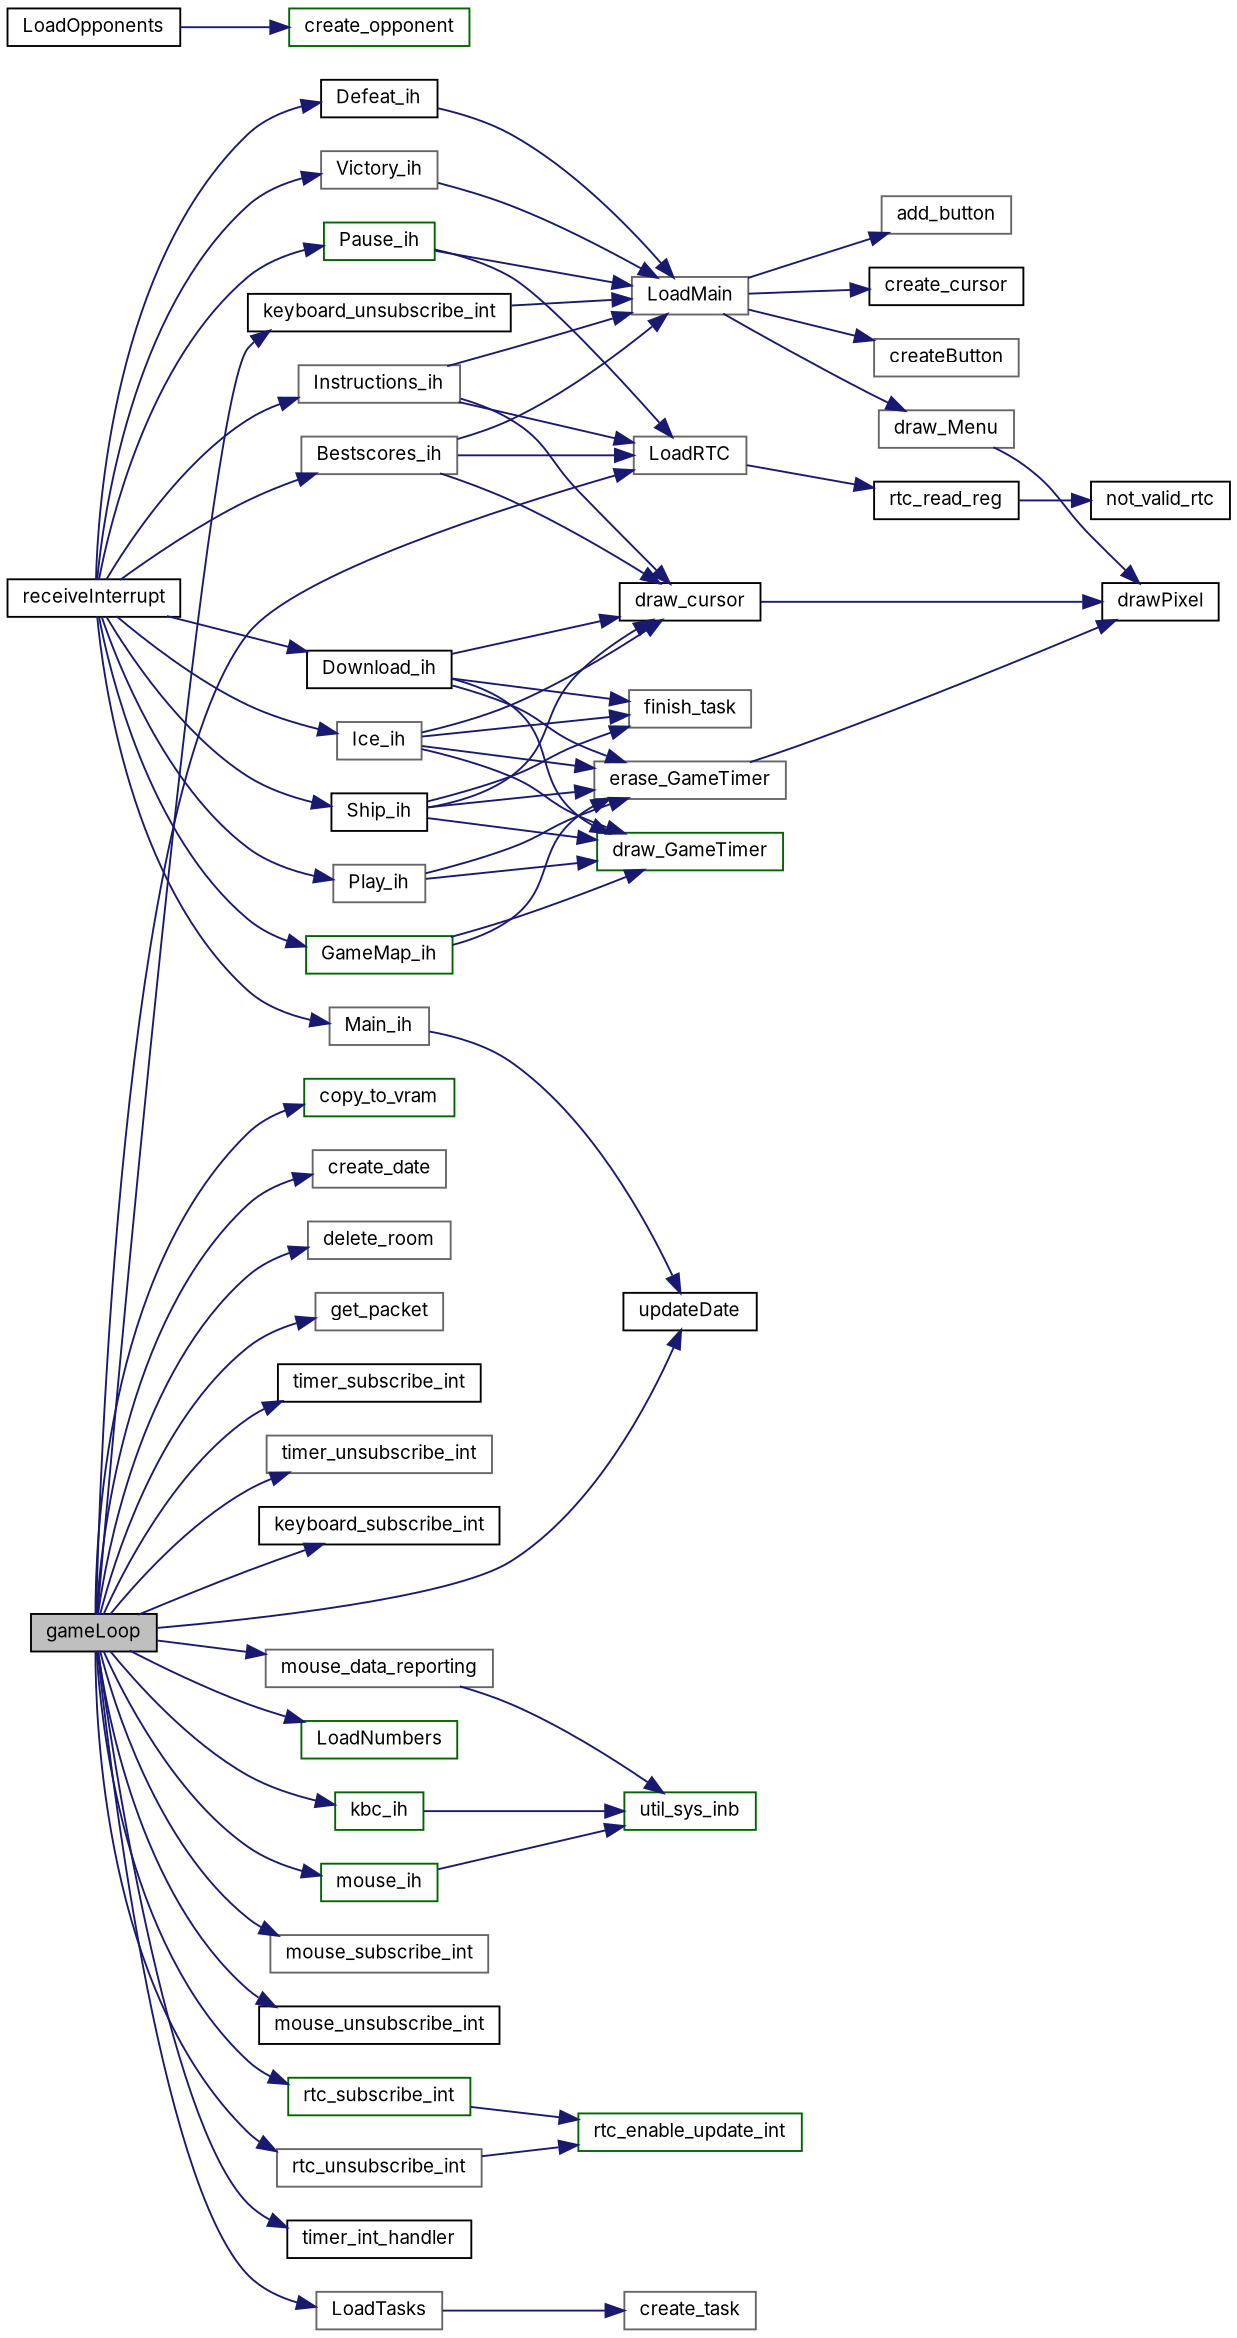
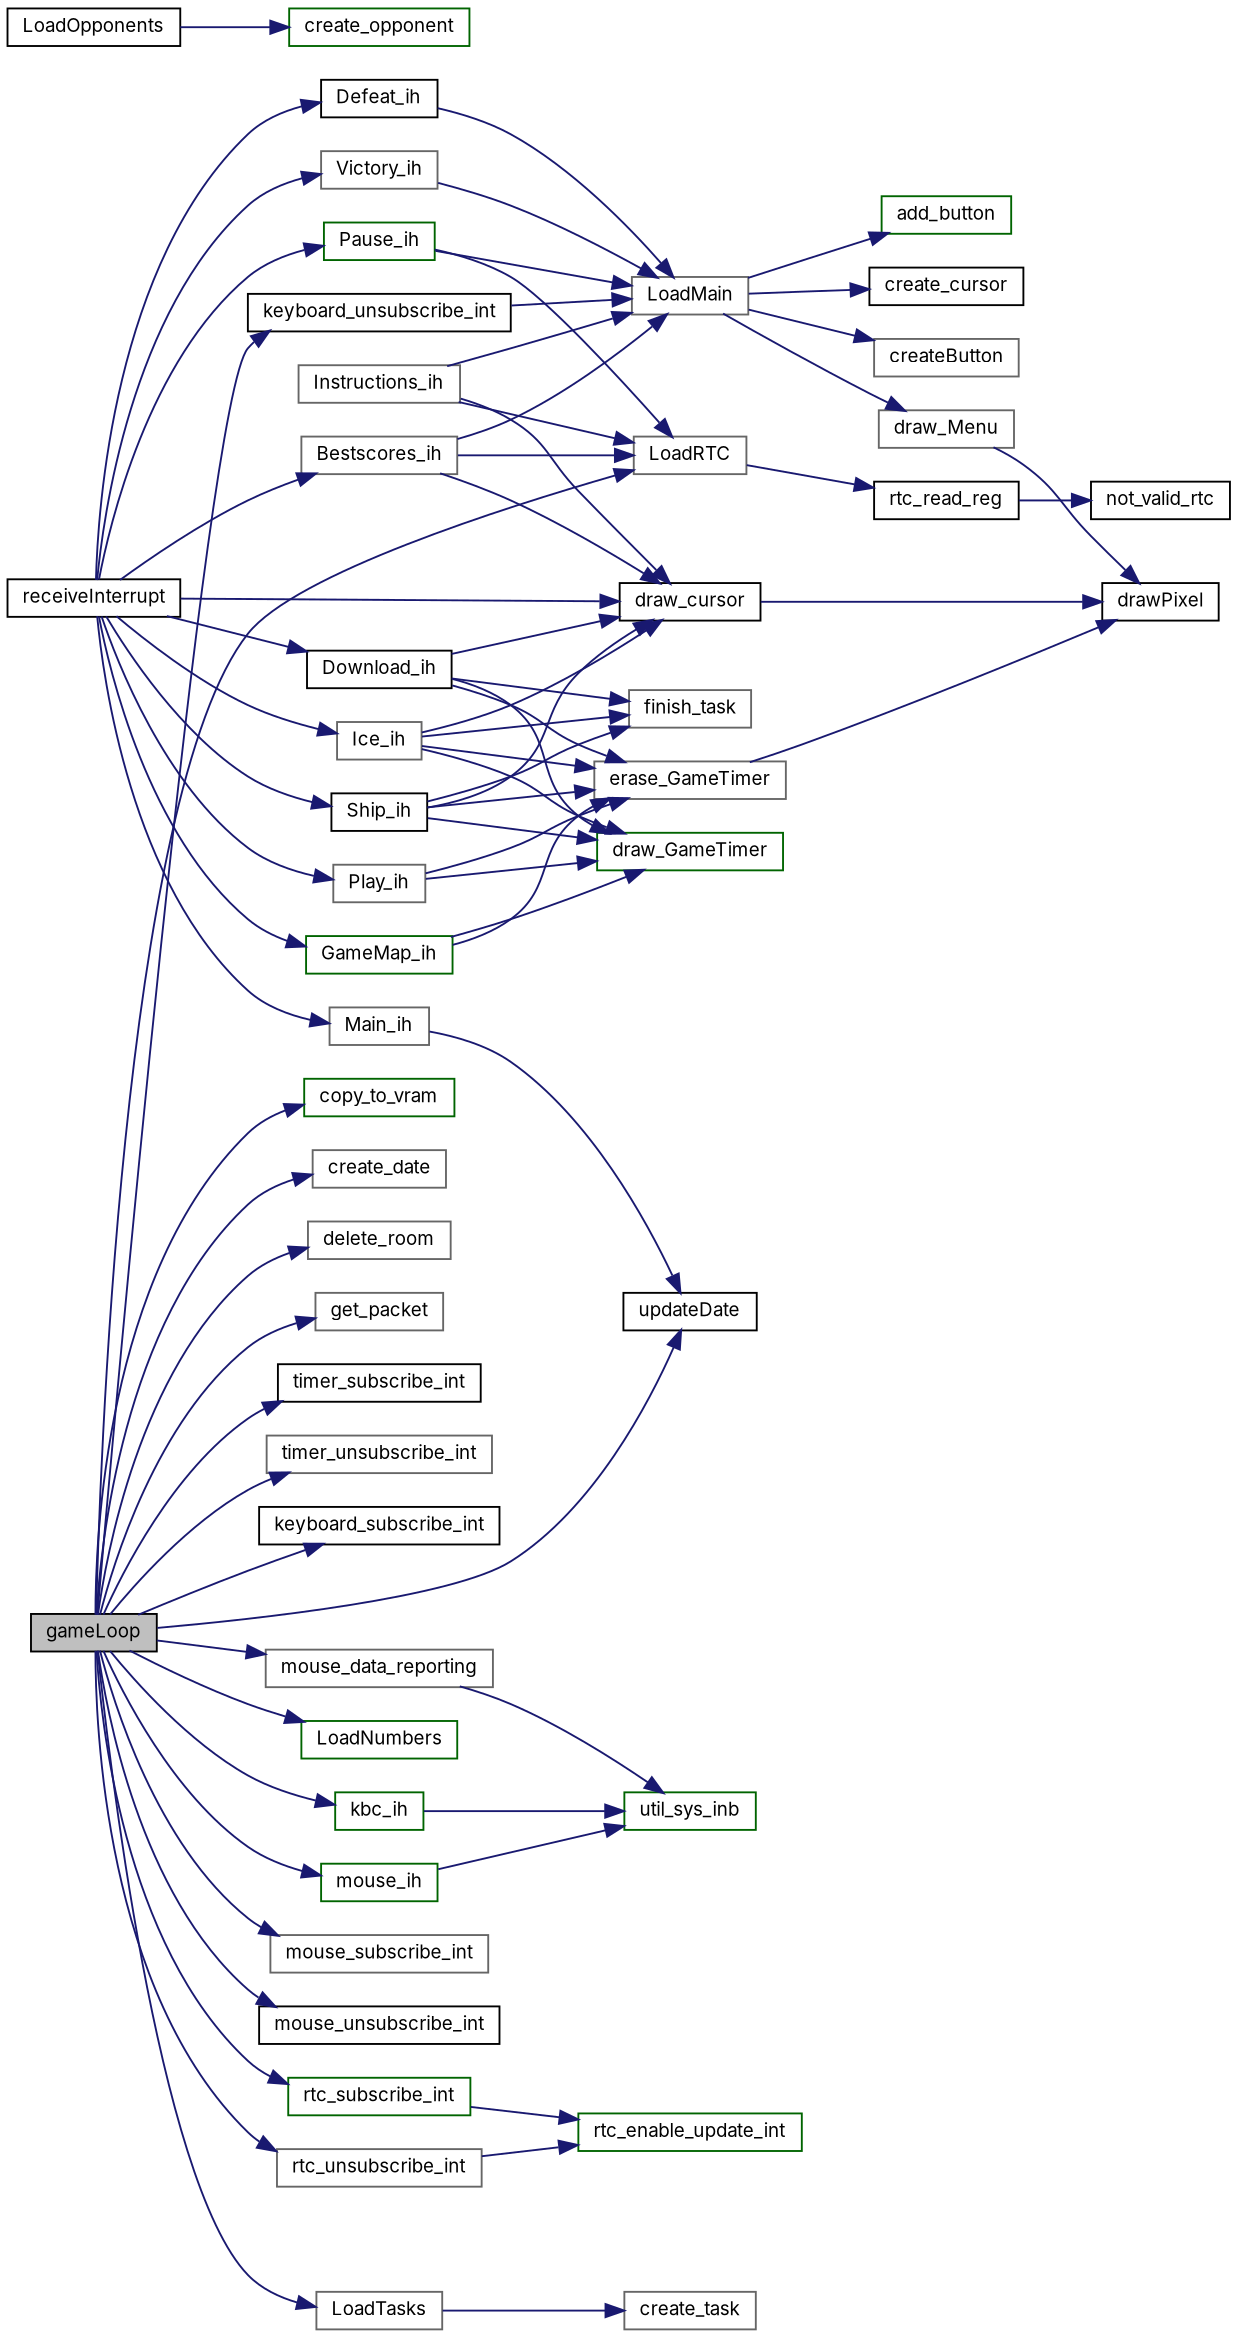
(946, 215) -> (946, 215)
(180, 478) -> (390, 600)
(379, 2239) -> none
